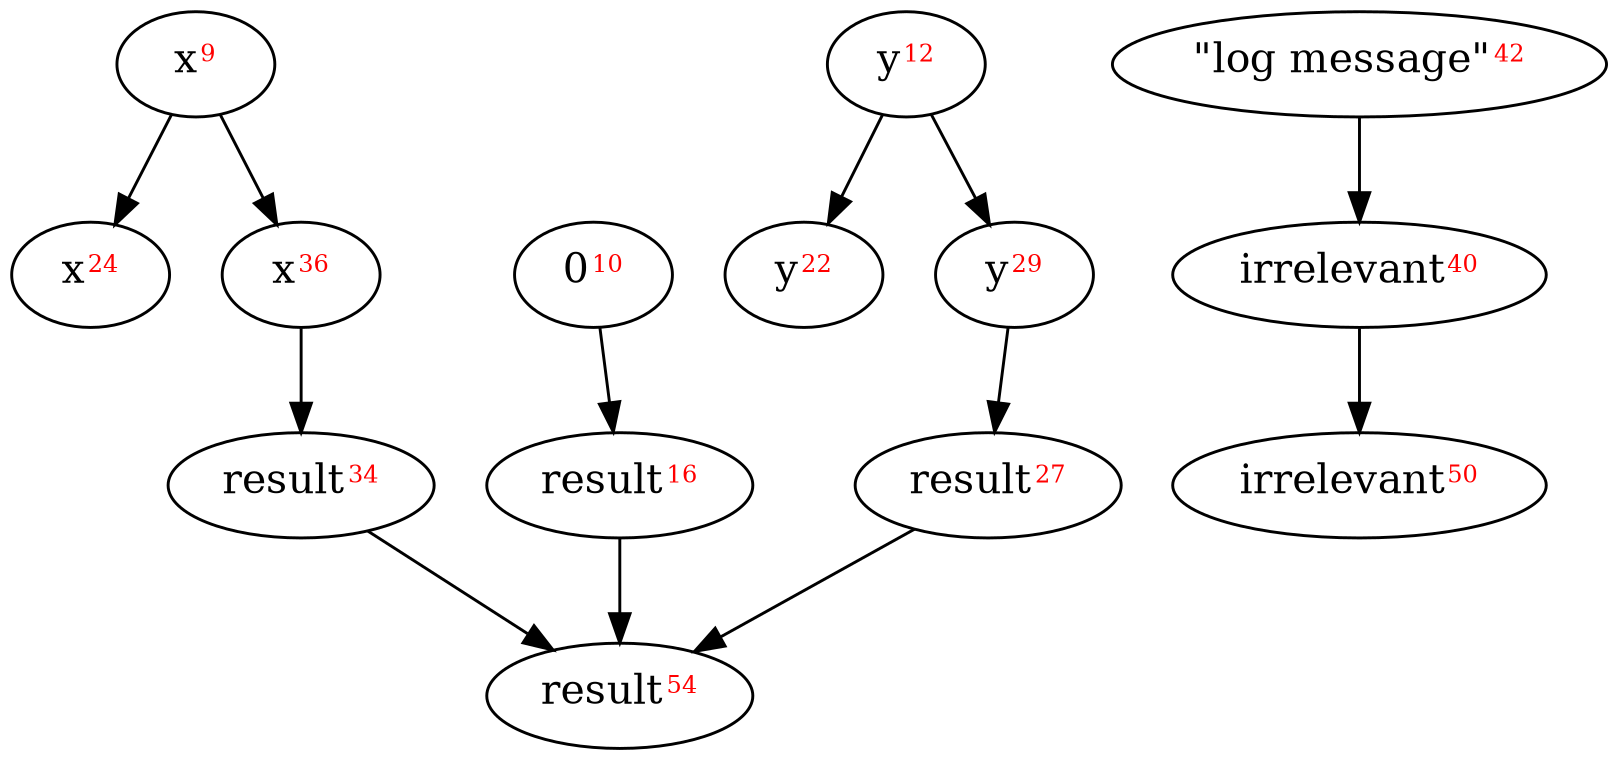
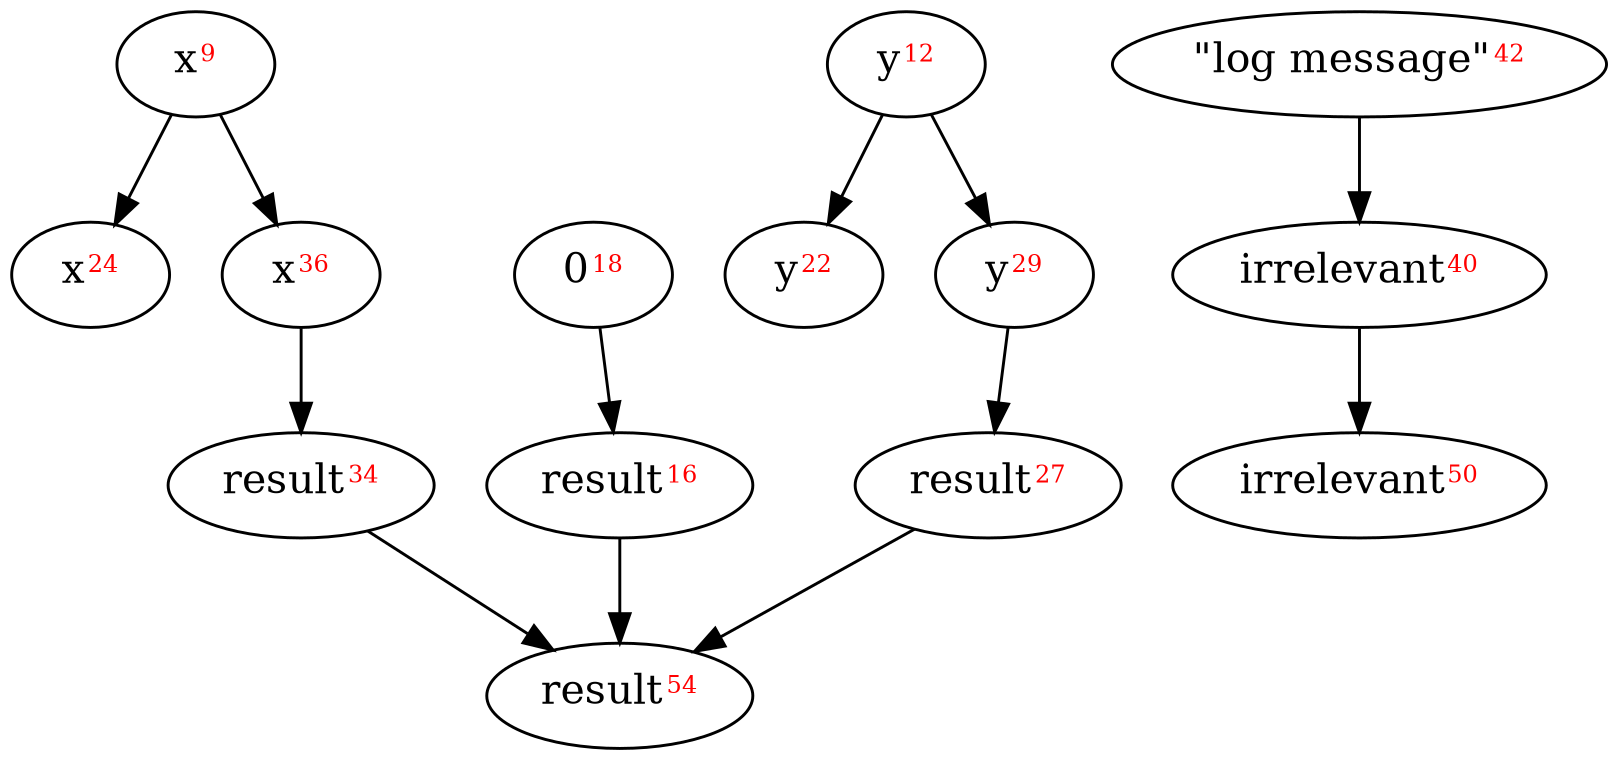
(608, 274) -> (608, 274)
